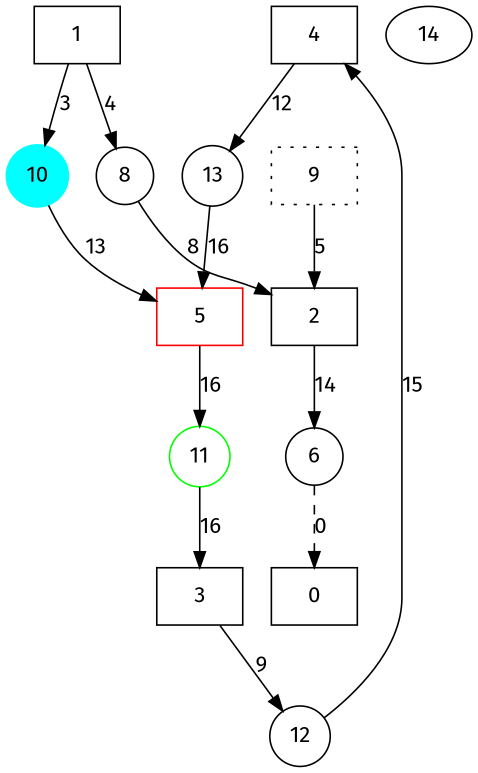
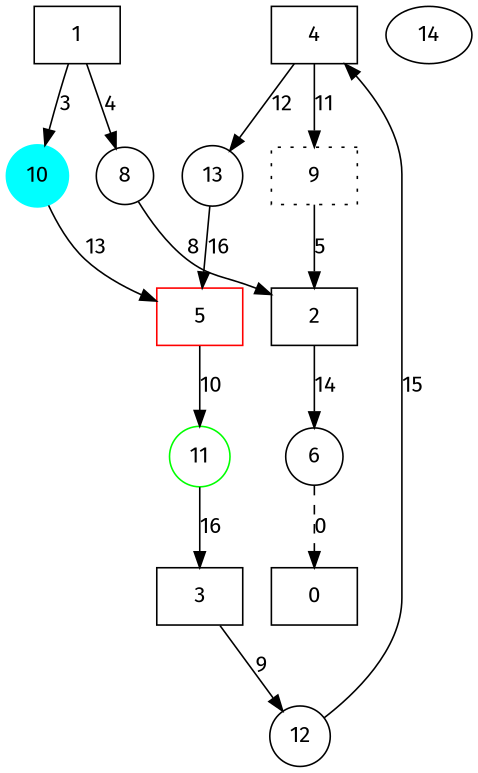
none -> (314, 97)
(211, 386) -> (211, 386)
